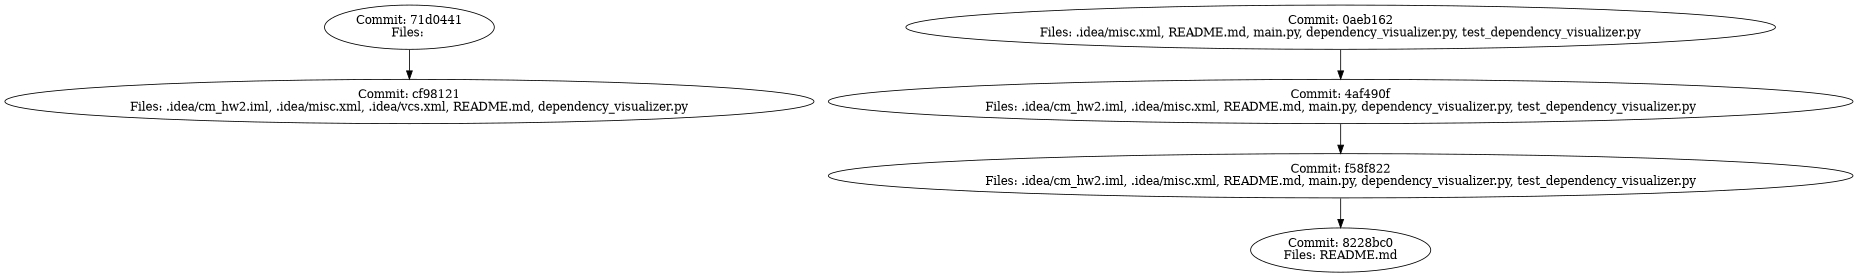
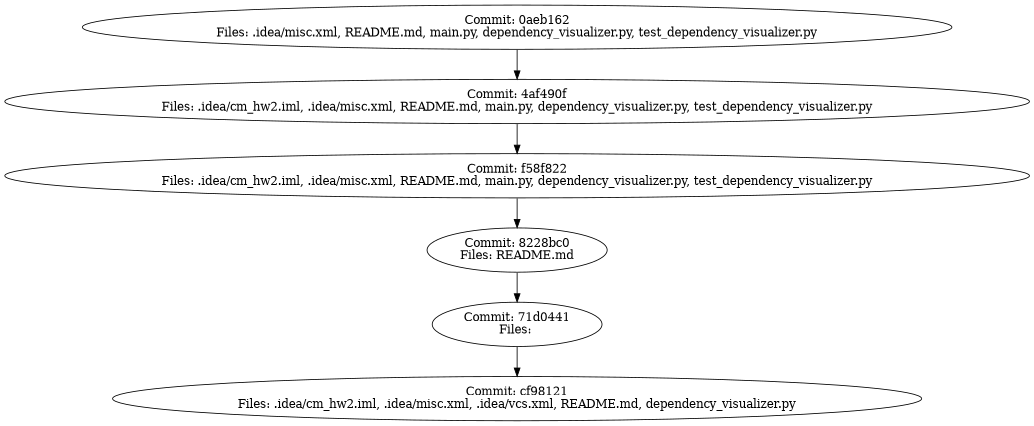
none -> (517, 283)
